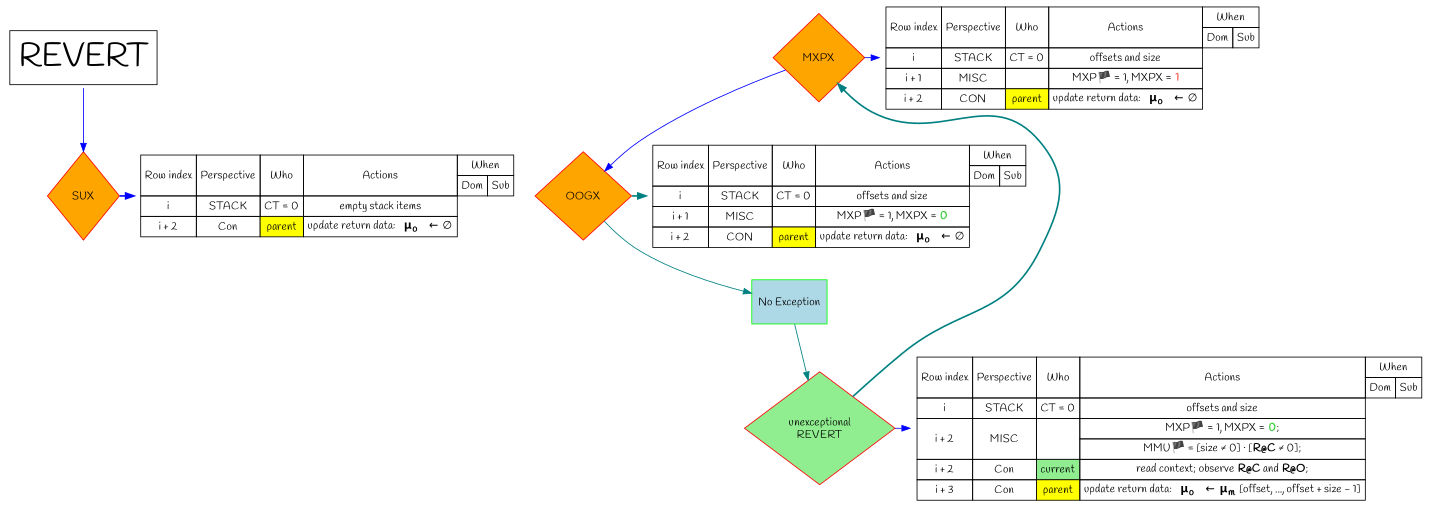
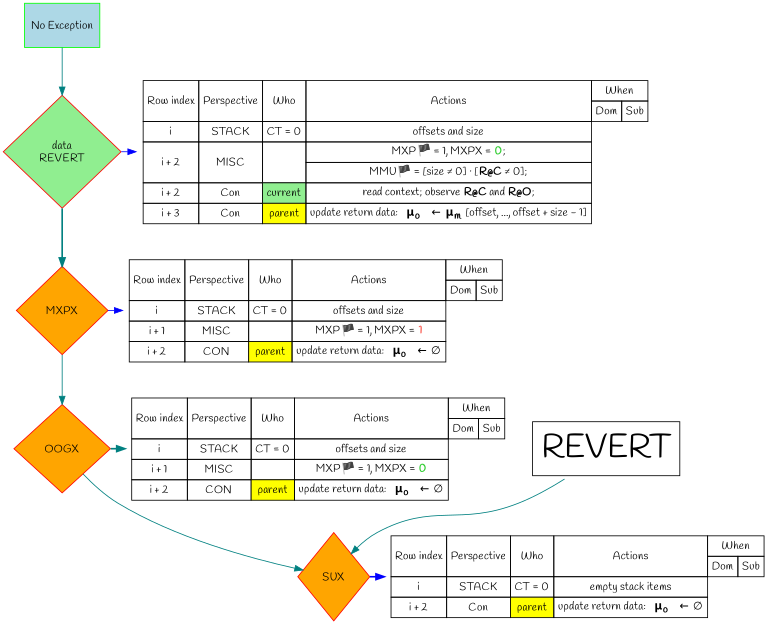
(694, 110) -> (62, 376)
(83, 116) -> (460, 515)
(669, 266) -> (183, 534)
(820, 428) -> (62, 152)
